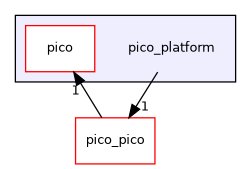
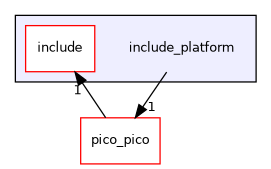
(60, 49) -> (60, 49)
(172, 49) -> (182, 49)
